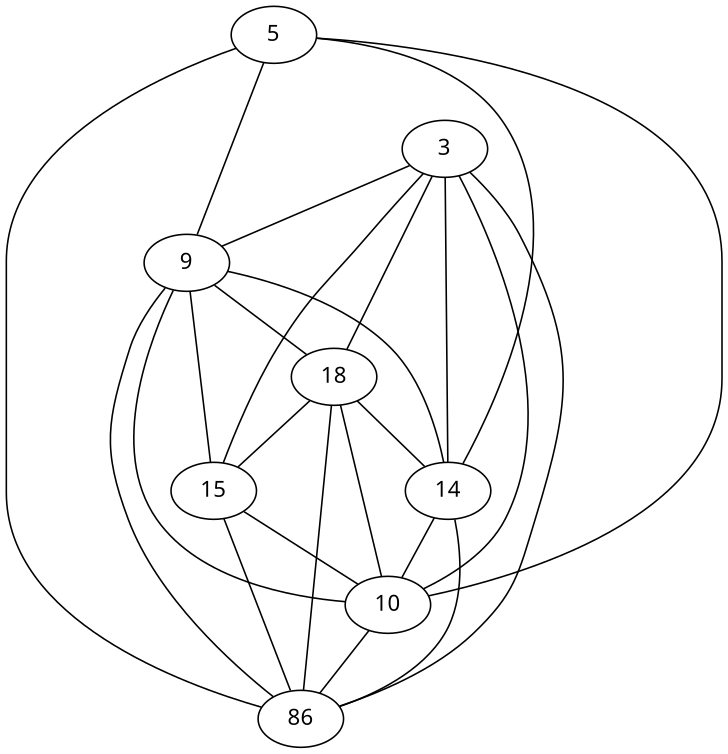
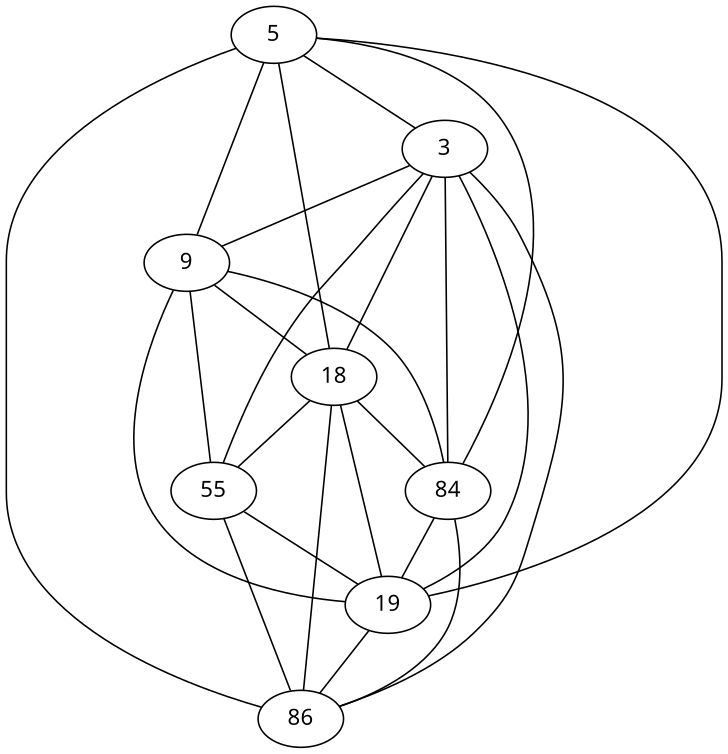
none -> (360, 92)
none -> (303, 199)
(214, 491) -> (214, 491)
(448, 491) -> (448, 491)
(126, 512) -> none
(388, 605) -> (388, 605)
